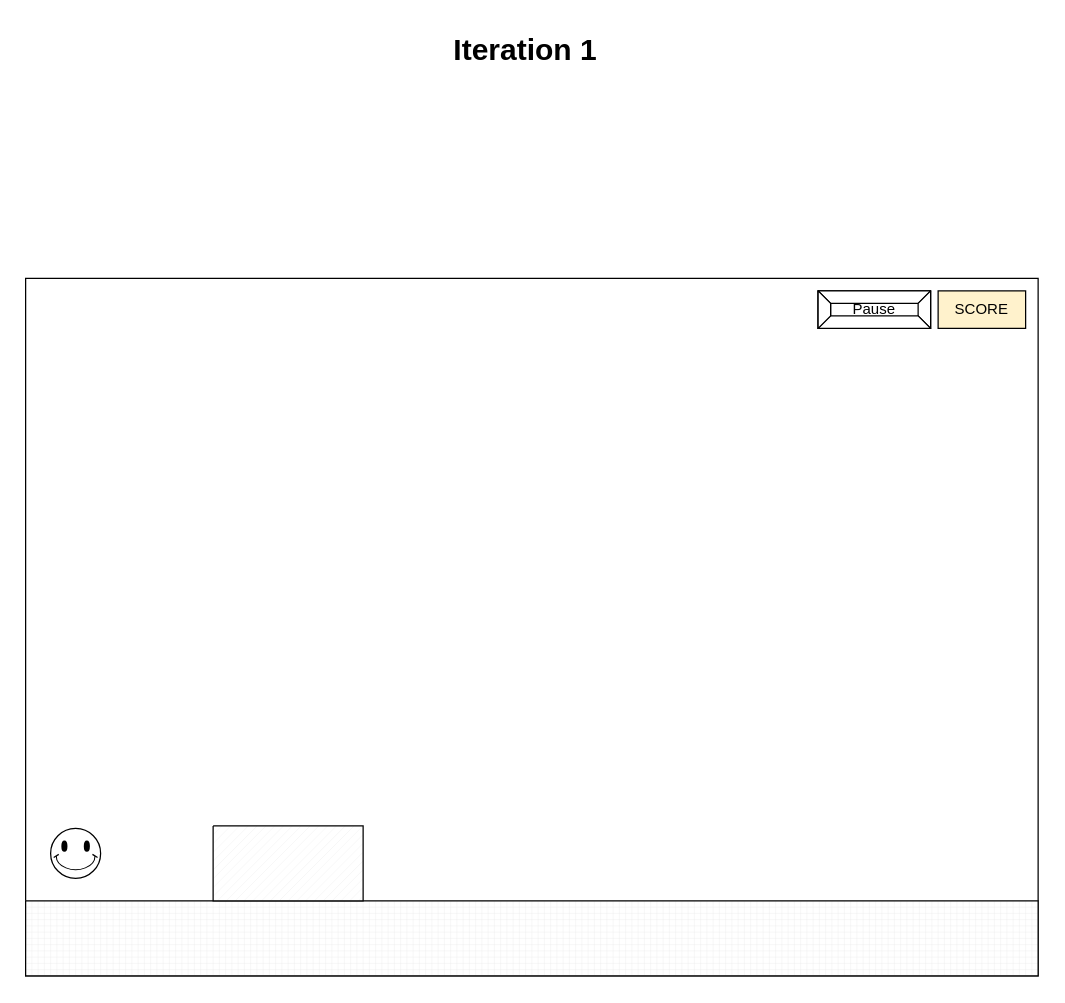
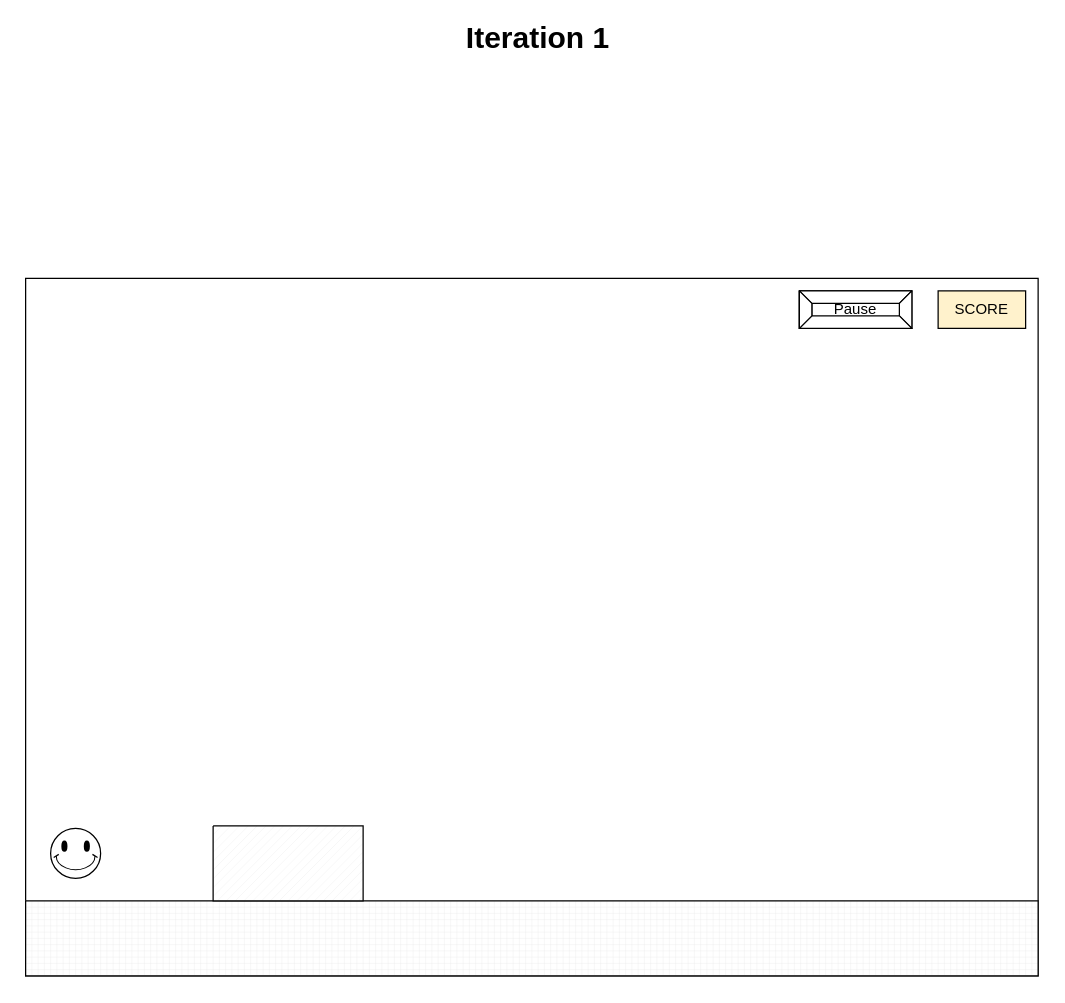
(526, 51) -> (538, 38)
(874, 309) -> (856, 309)
